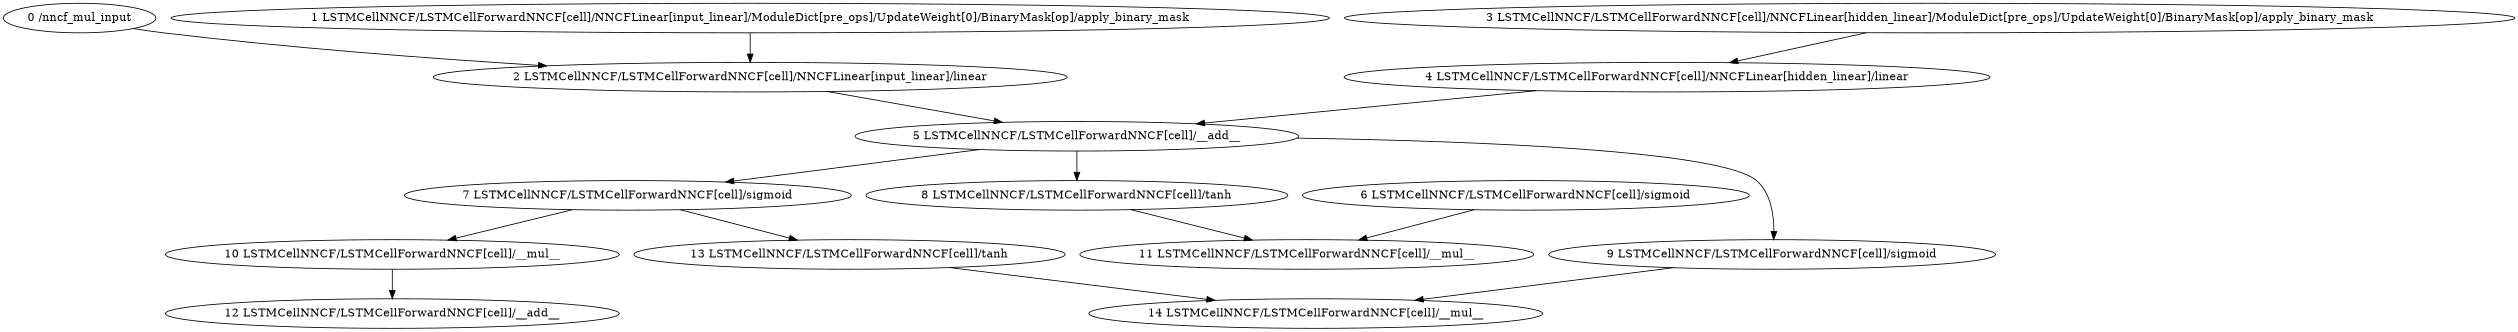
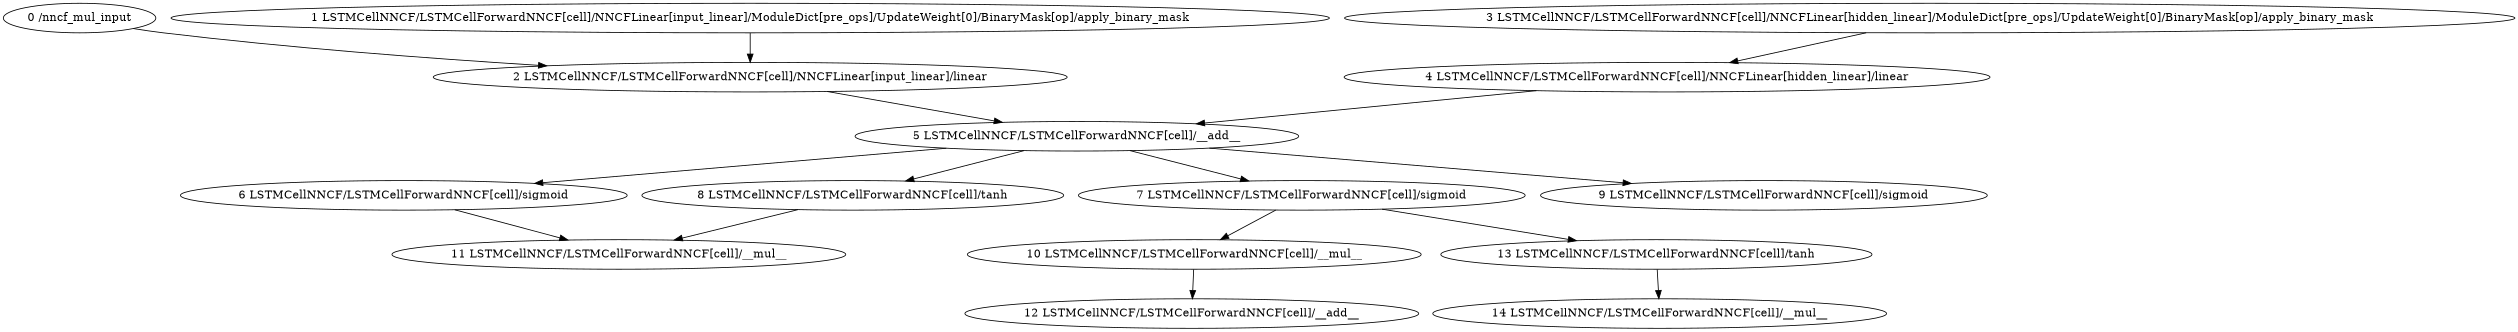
none -> (745, 165)
(1548, 283) -> none
